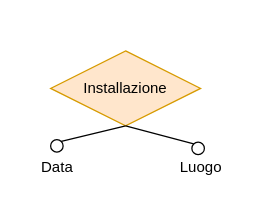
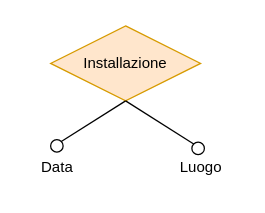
(126, 88) -> (126, 63)
